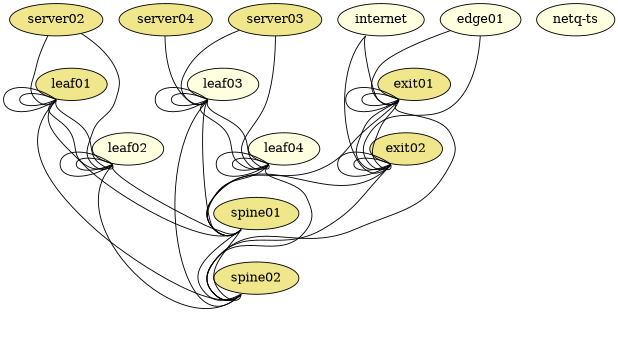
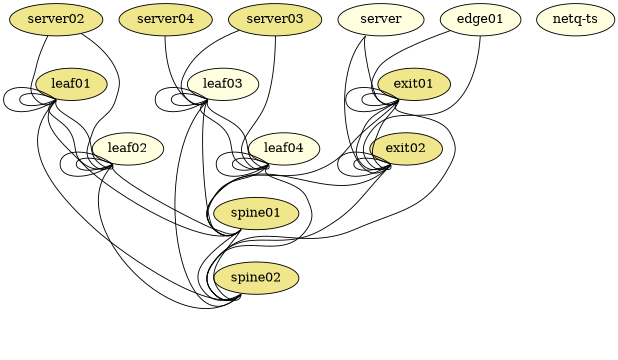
(381, 20) -> (381, 20)
